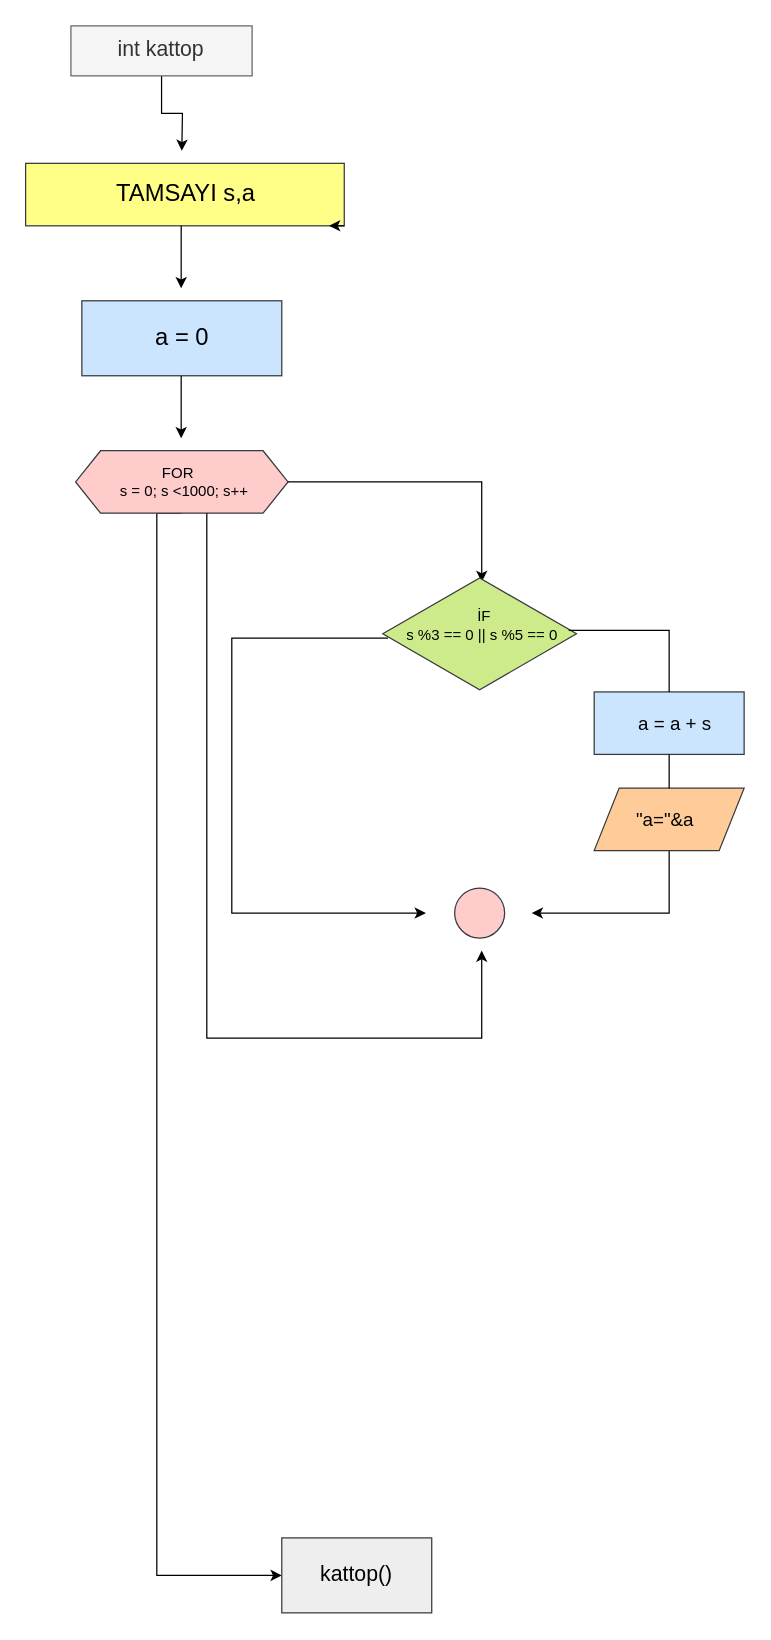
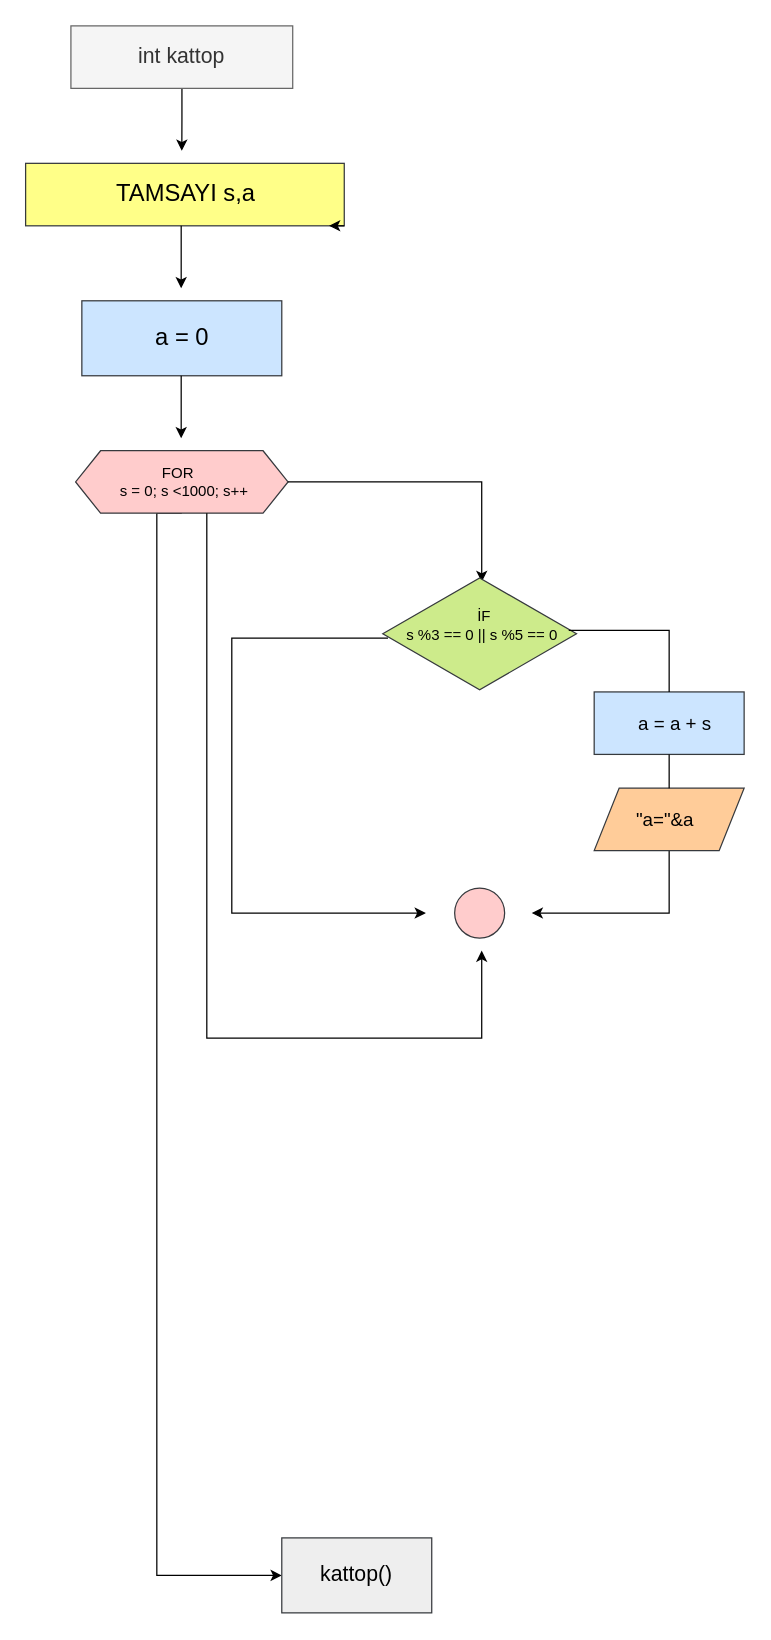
(162, 51) -> (182, 57)
